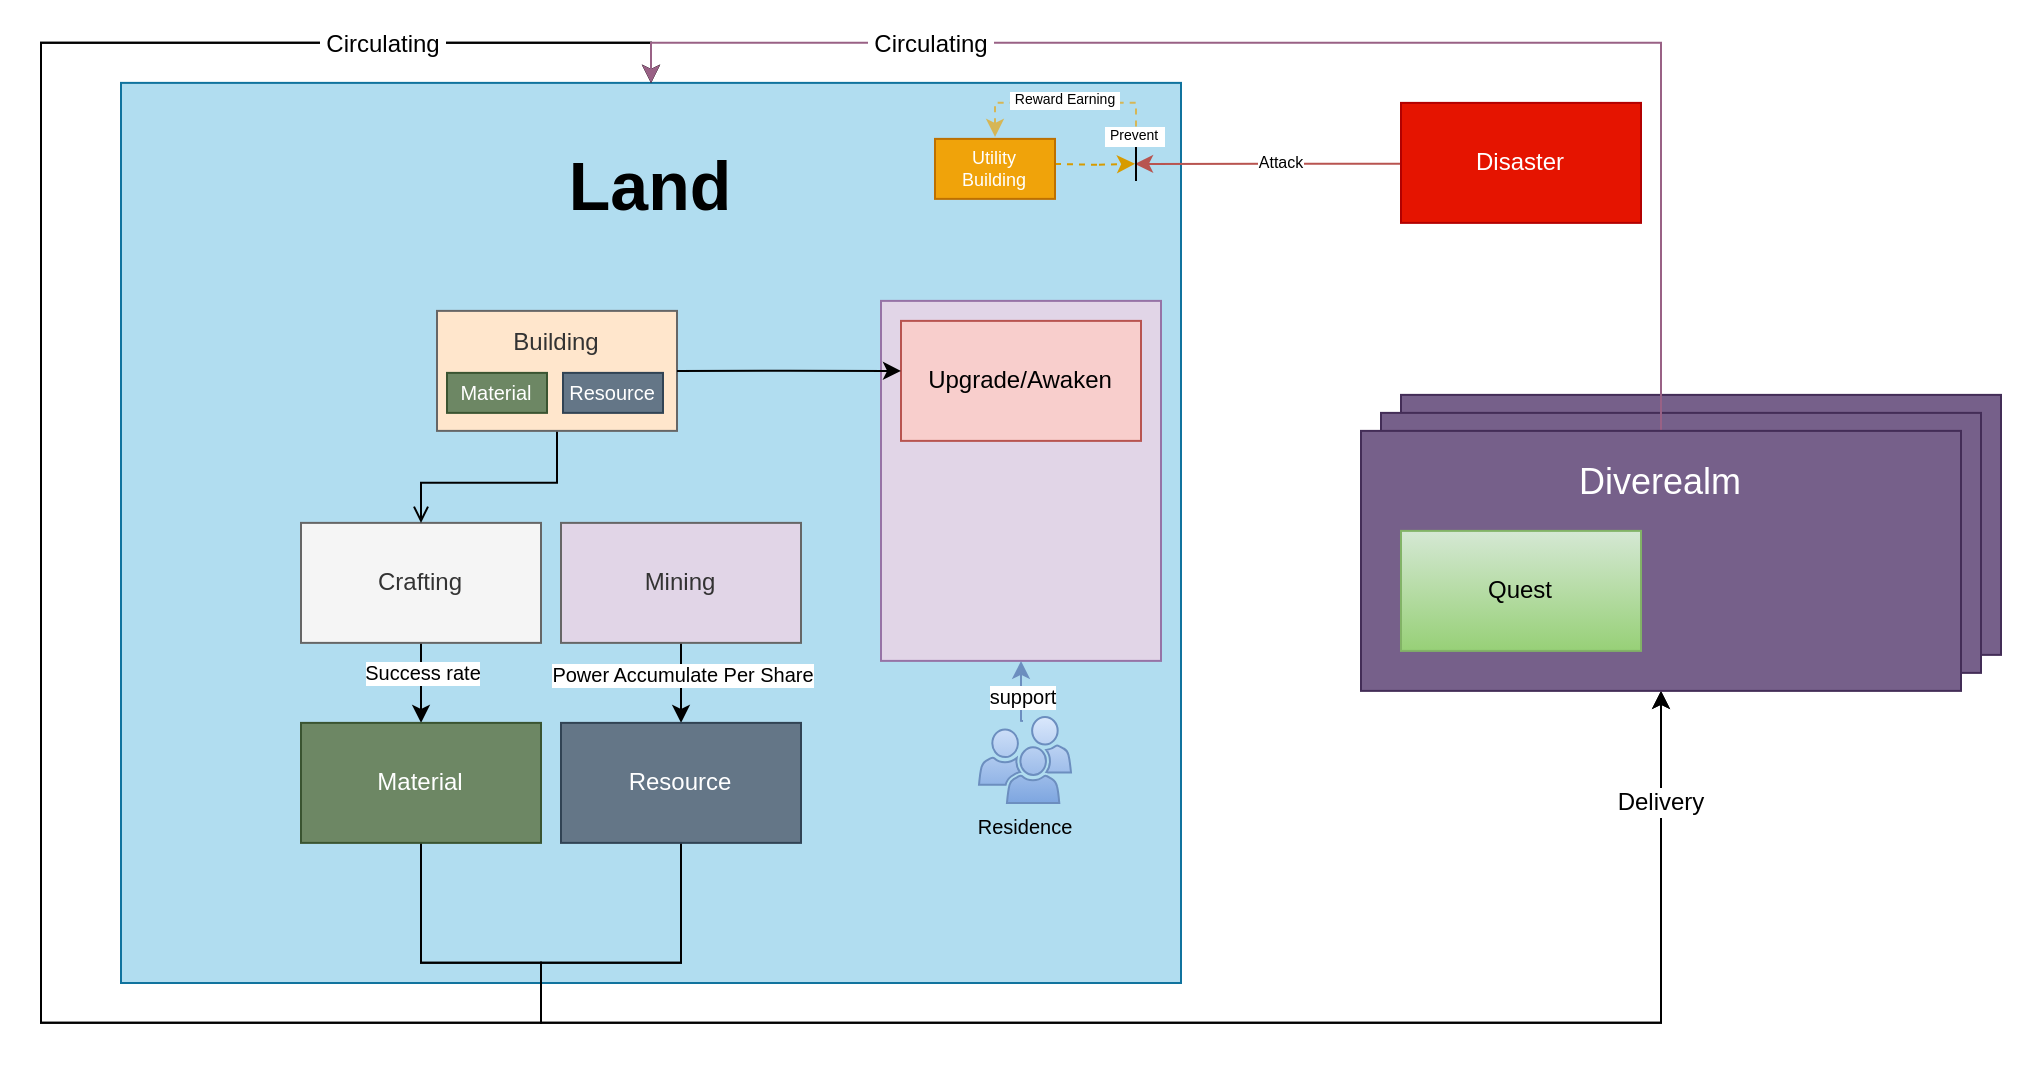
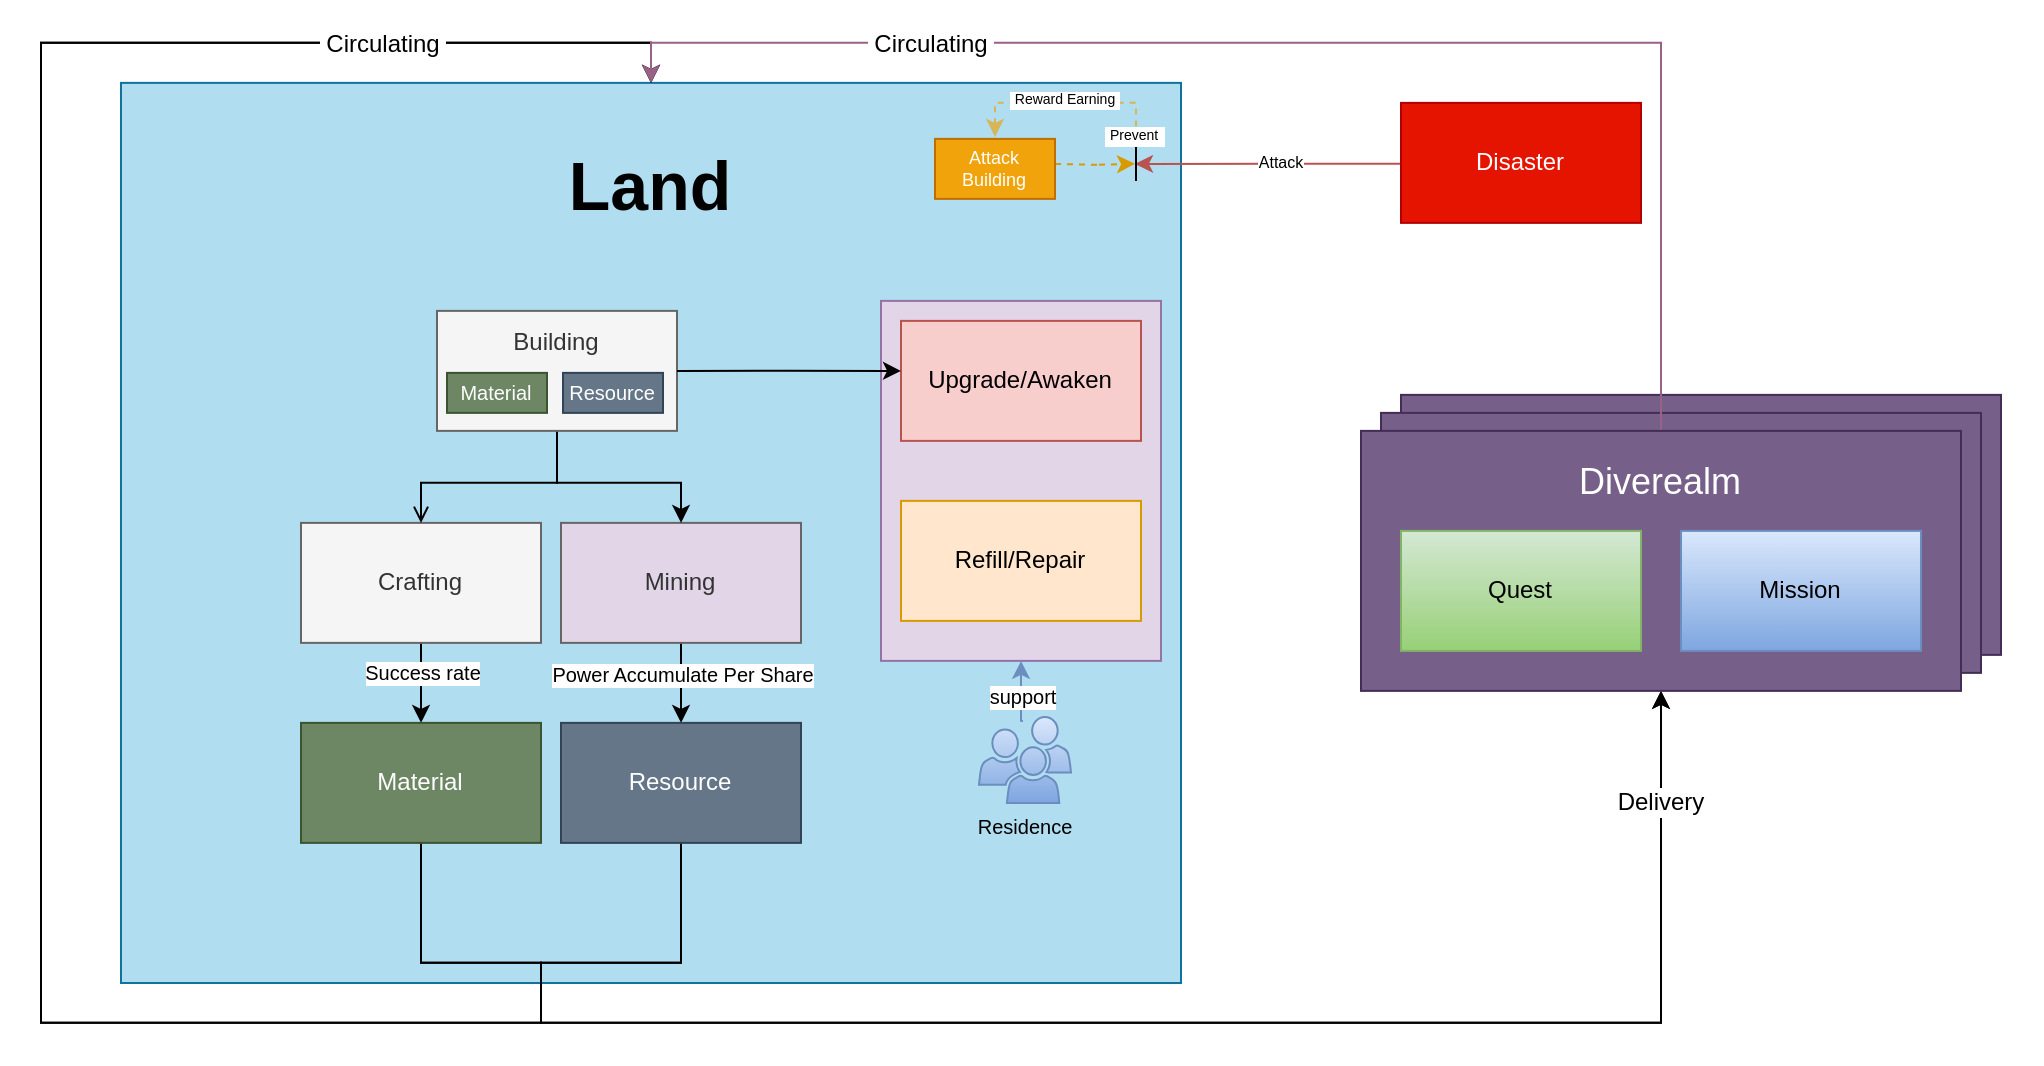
(995, 169) -> (995, 169)
(557, 371) -> (557, 371)
none -> (633, 483)
none -> (1021, 561)
none -> (1801, 591)
